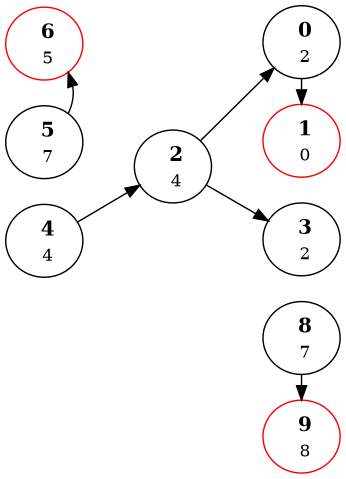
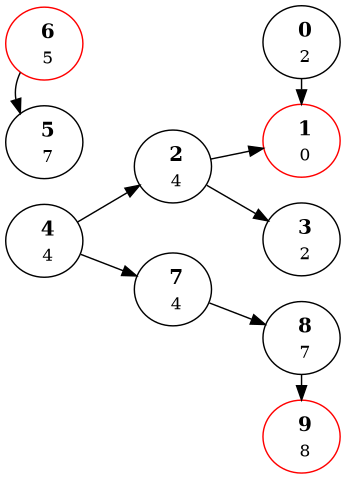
(73, 100) -> (16, 86)
(232, 110) -> (230, 155)
none -> (173, 289)
